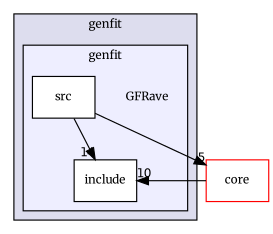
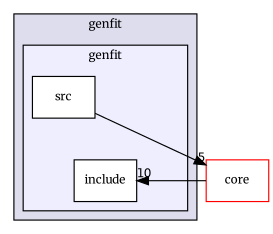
(147, 97) -> none
(82, 134) -> none
